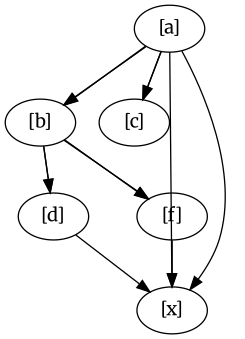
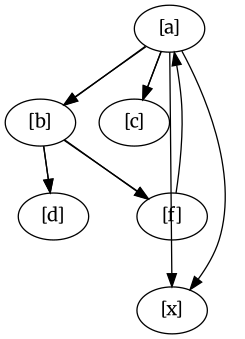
(172, 257) -> (182, 129)
(108, 259) -> none
